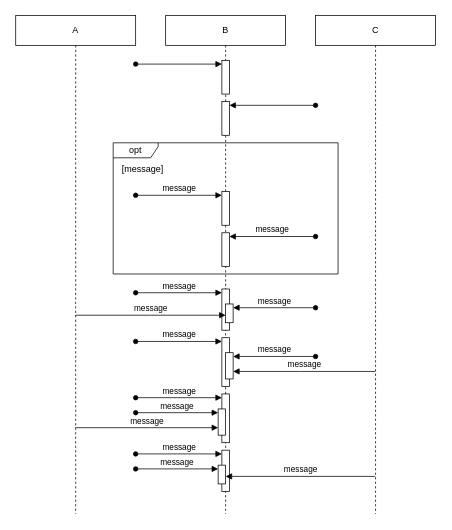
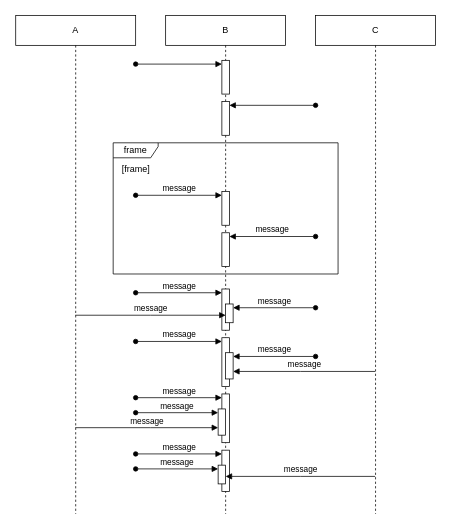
(135, 150) -> (135, 150)
(145, 169) -> (140, 169)
